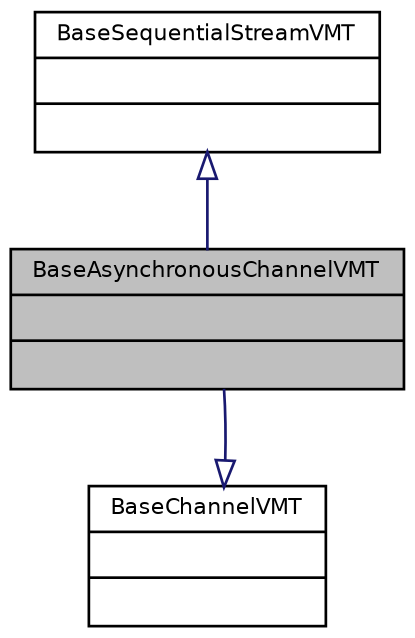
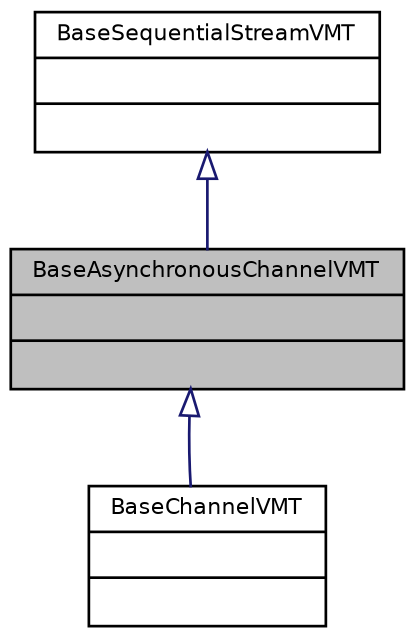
(225, 424) -> (189, 452)
